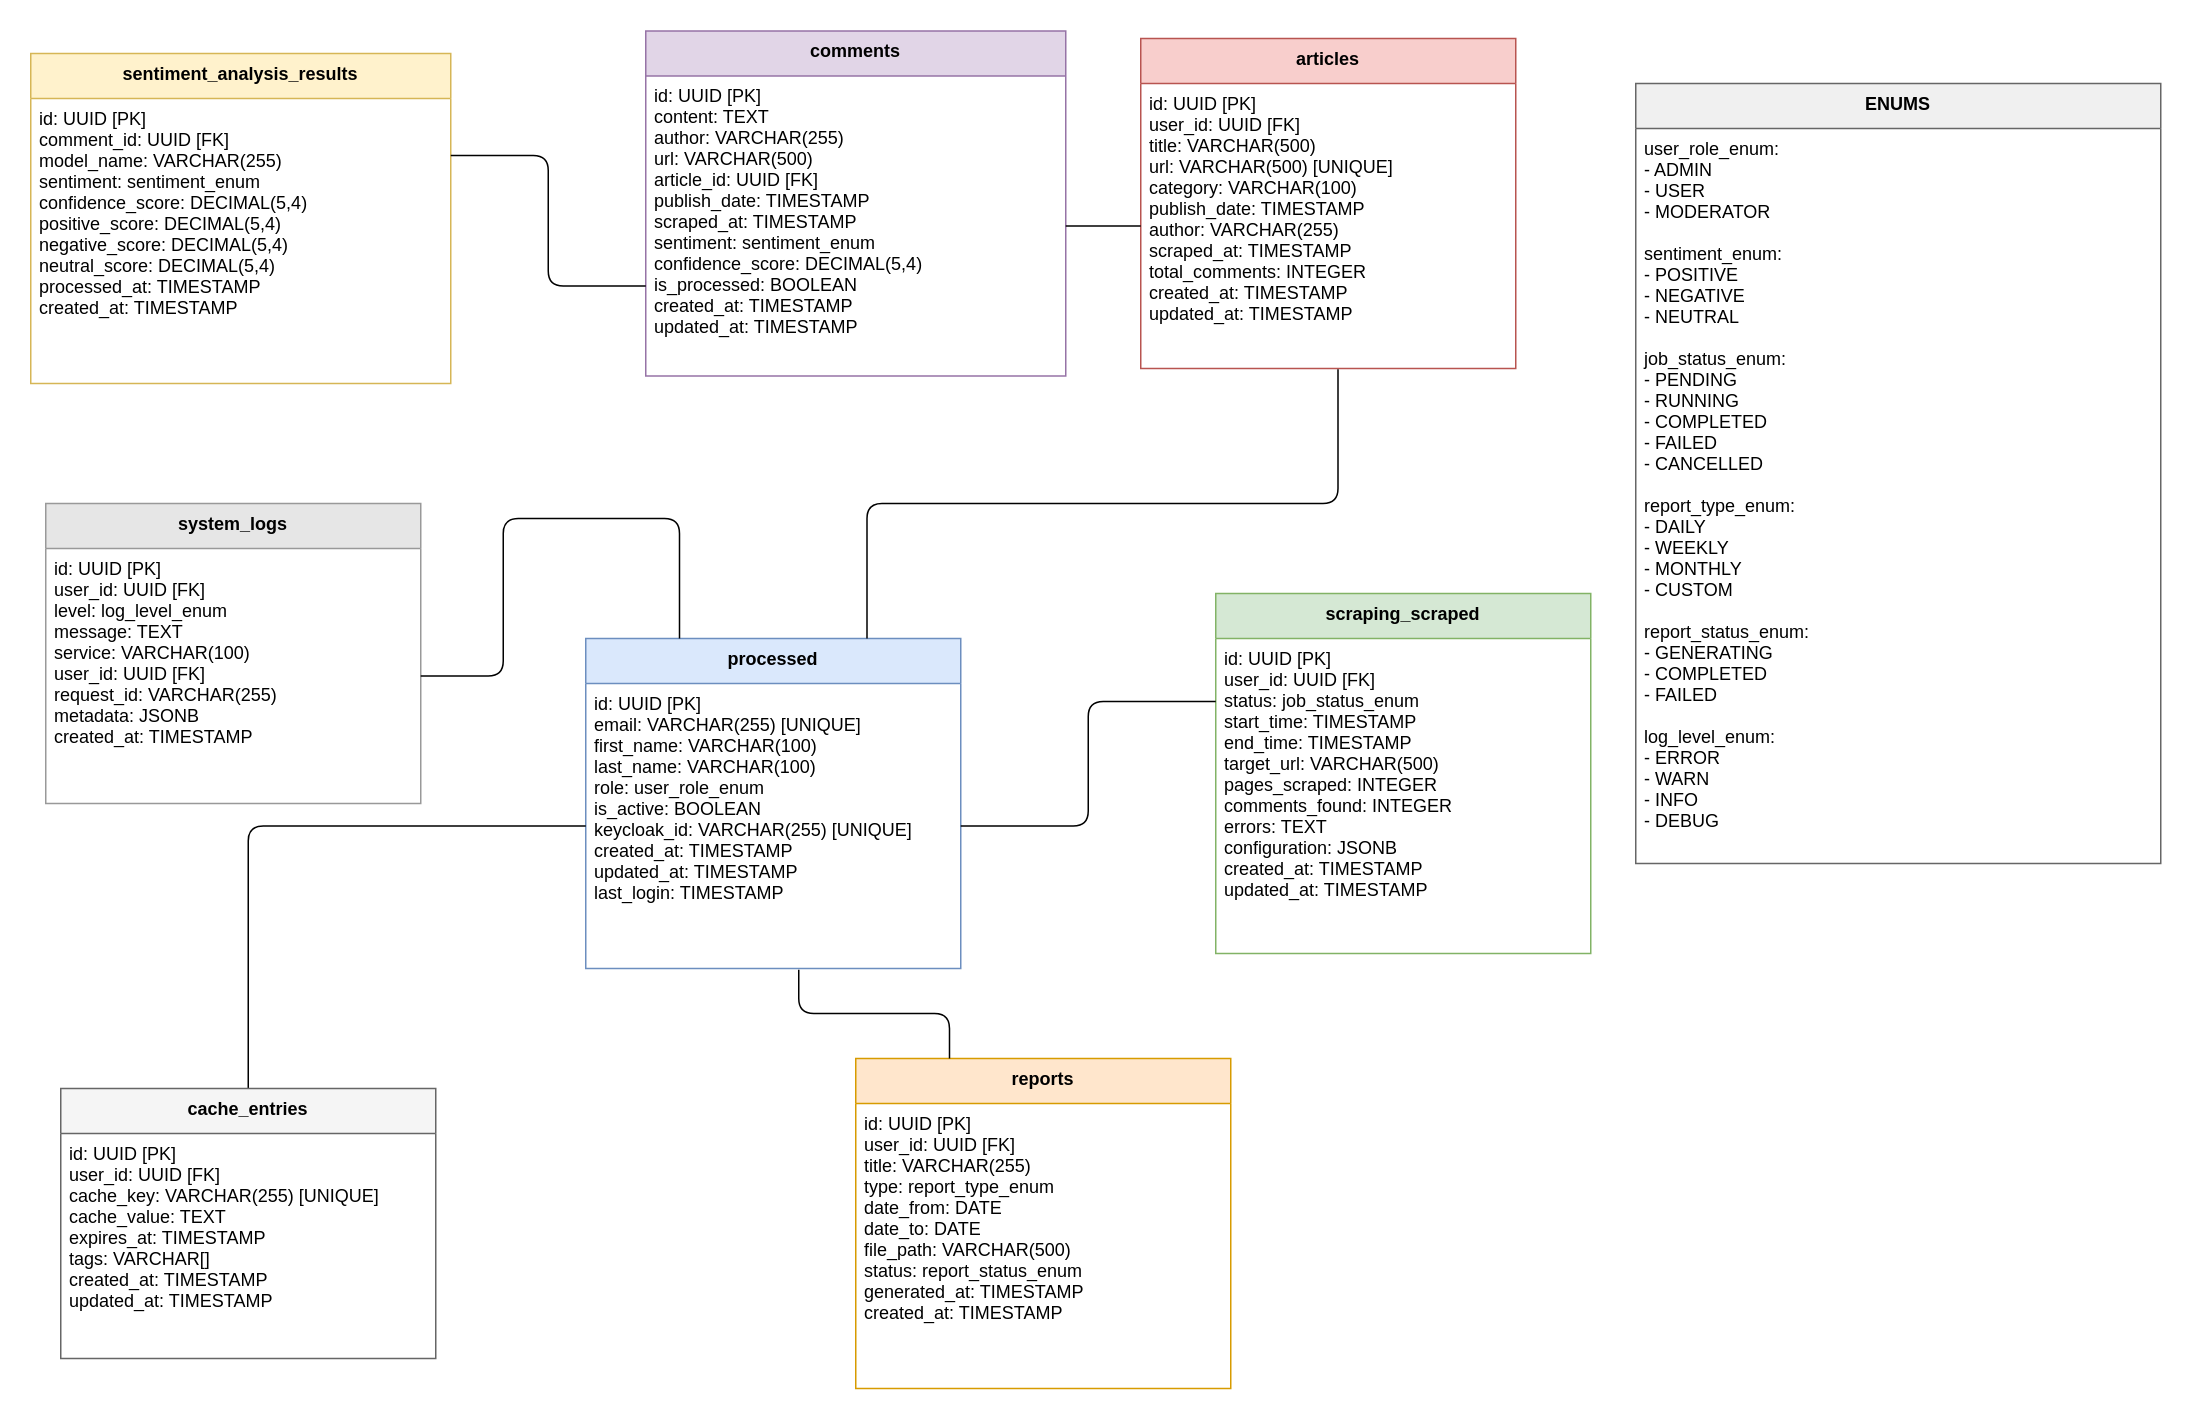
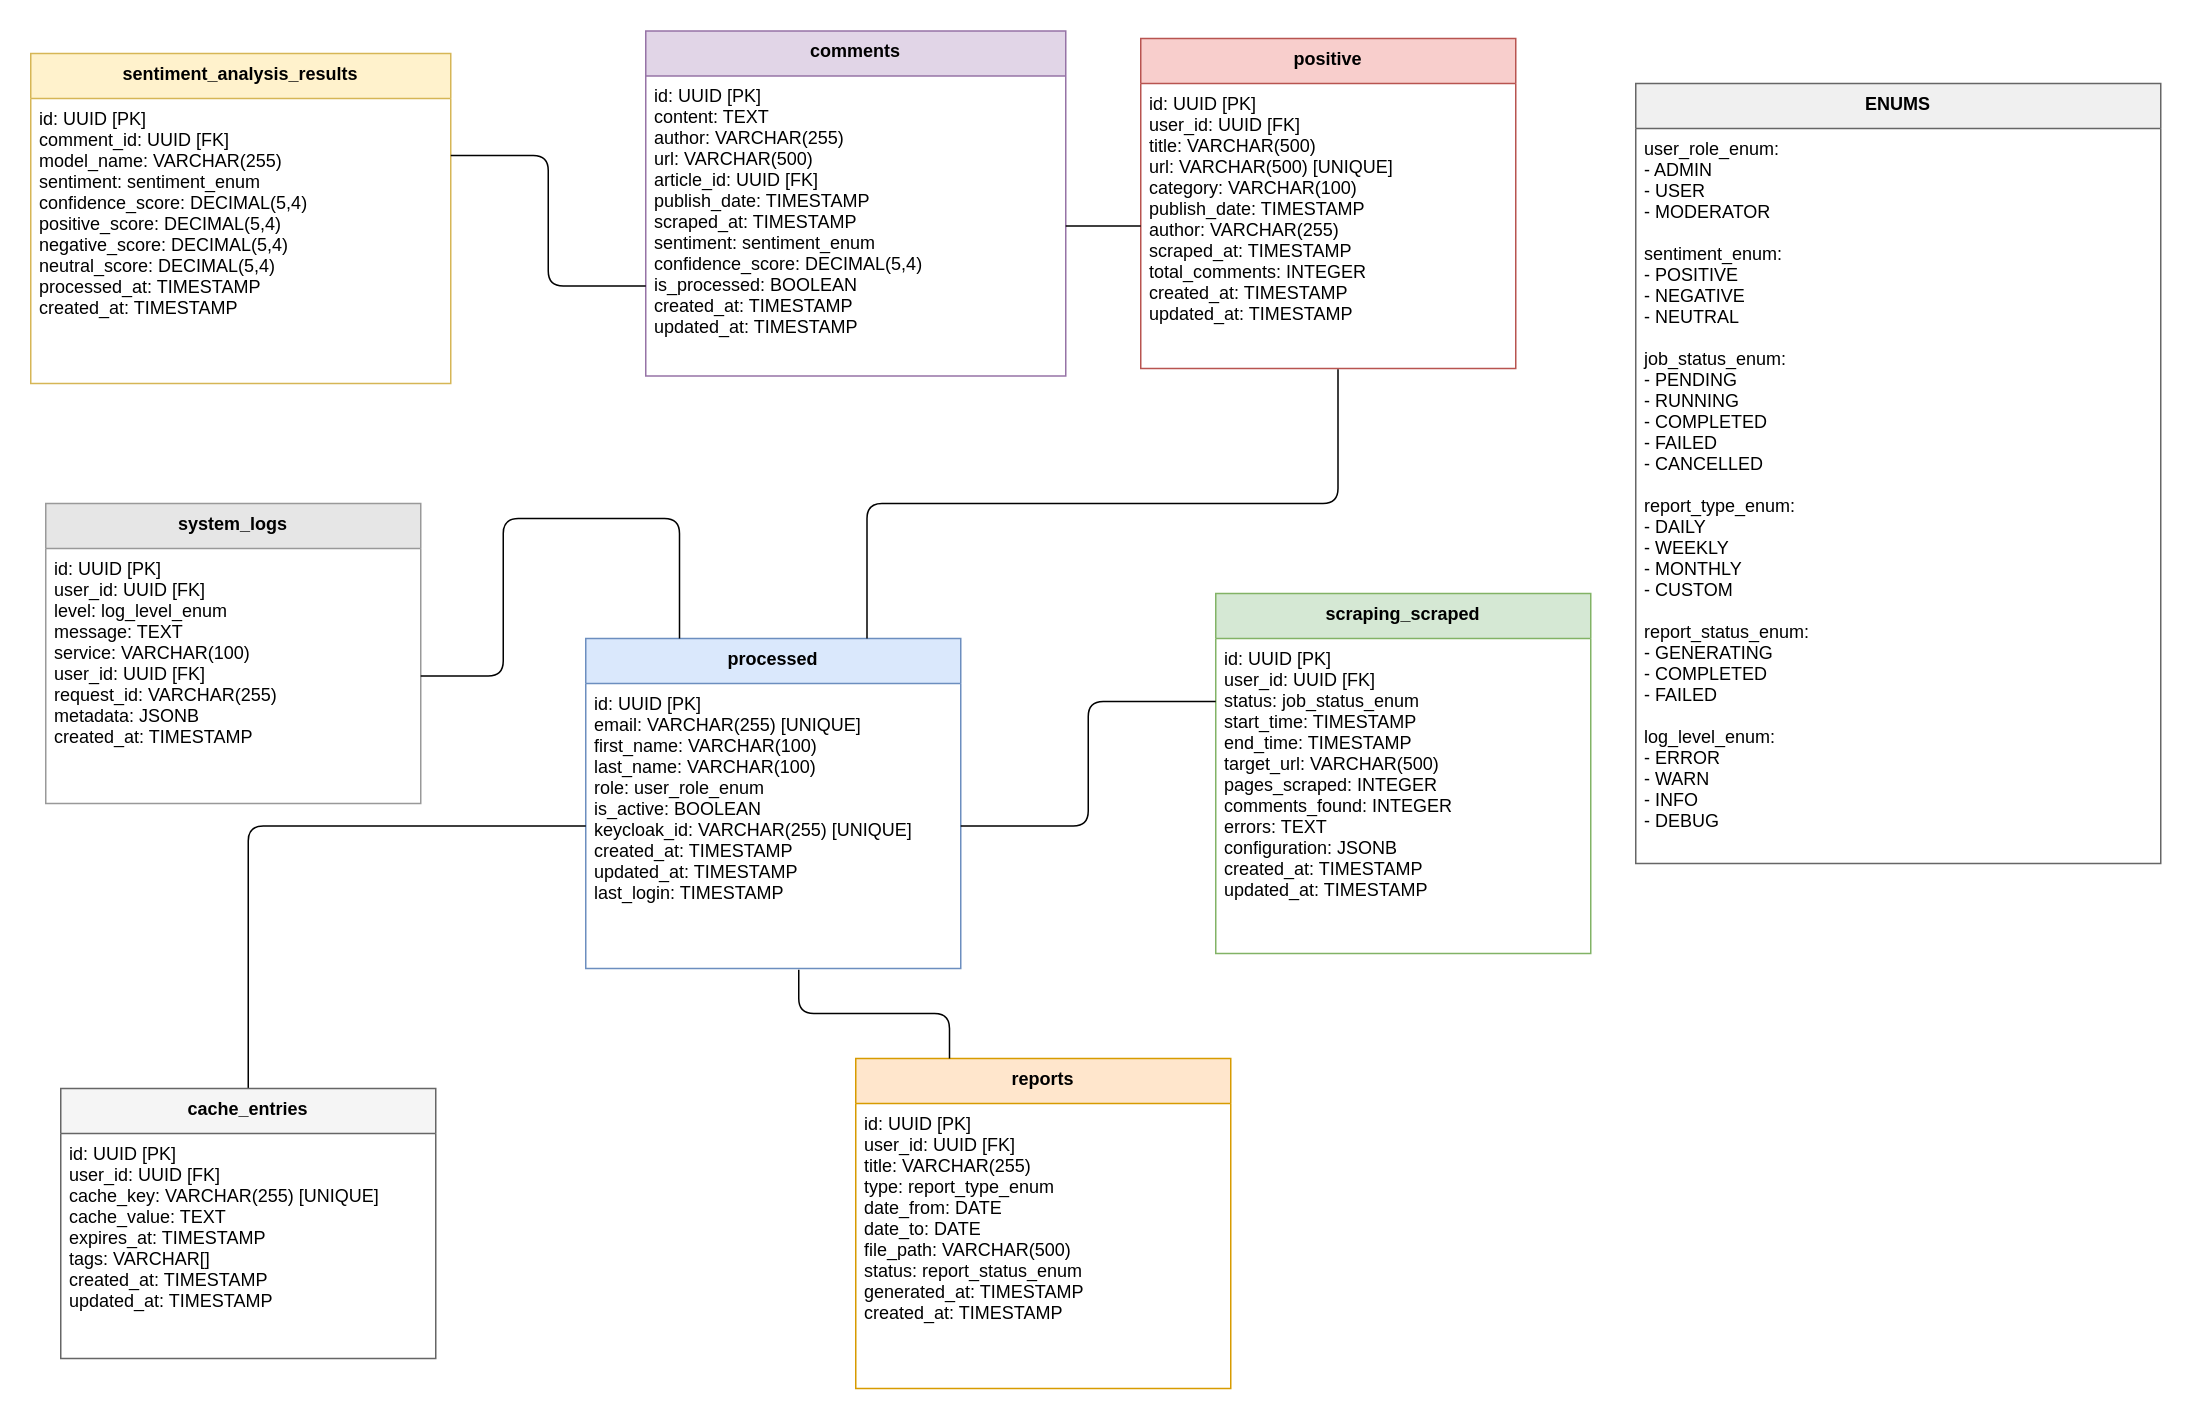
(1328, 59) -> (1328, 59)
